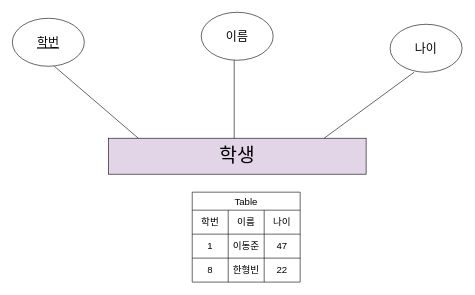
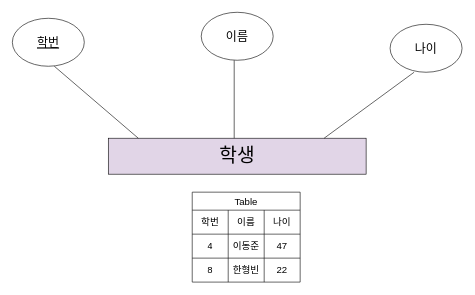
(210, 246) -> (210, 246)
